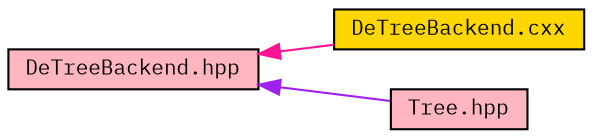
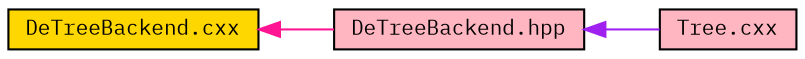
(307, 48) -> (307, 29)
(459, 109) -> (728, 29)
